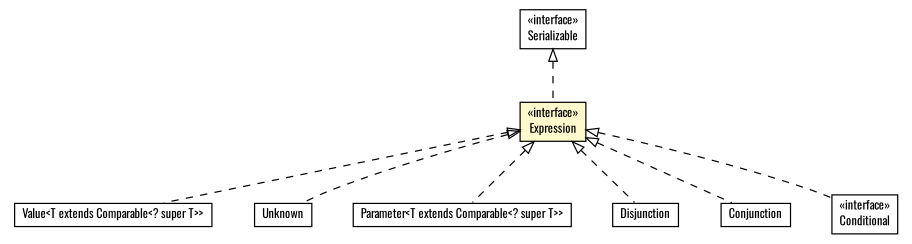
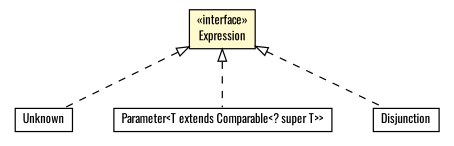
(553, 29) -> none
(113, 214) -> none
(755, 214) -> none
(865, 214) -> none
